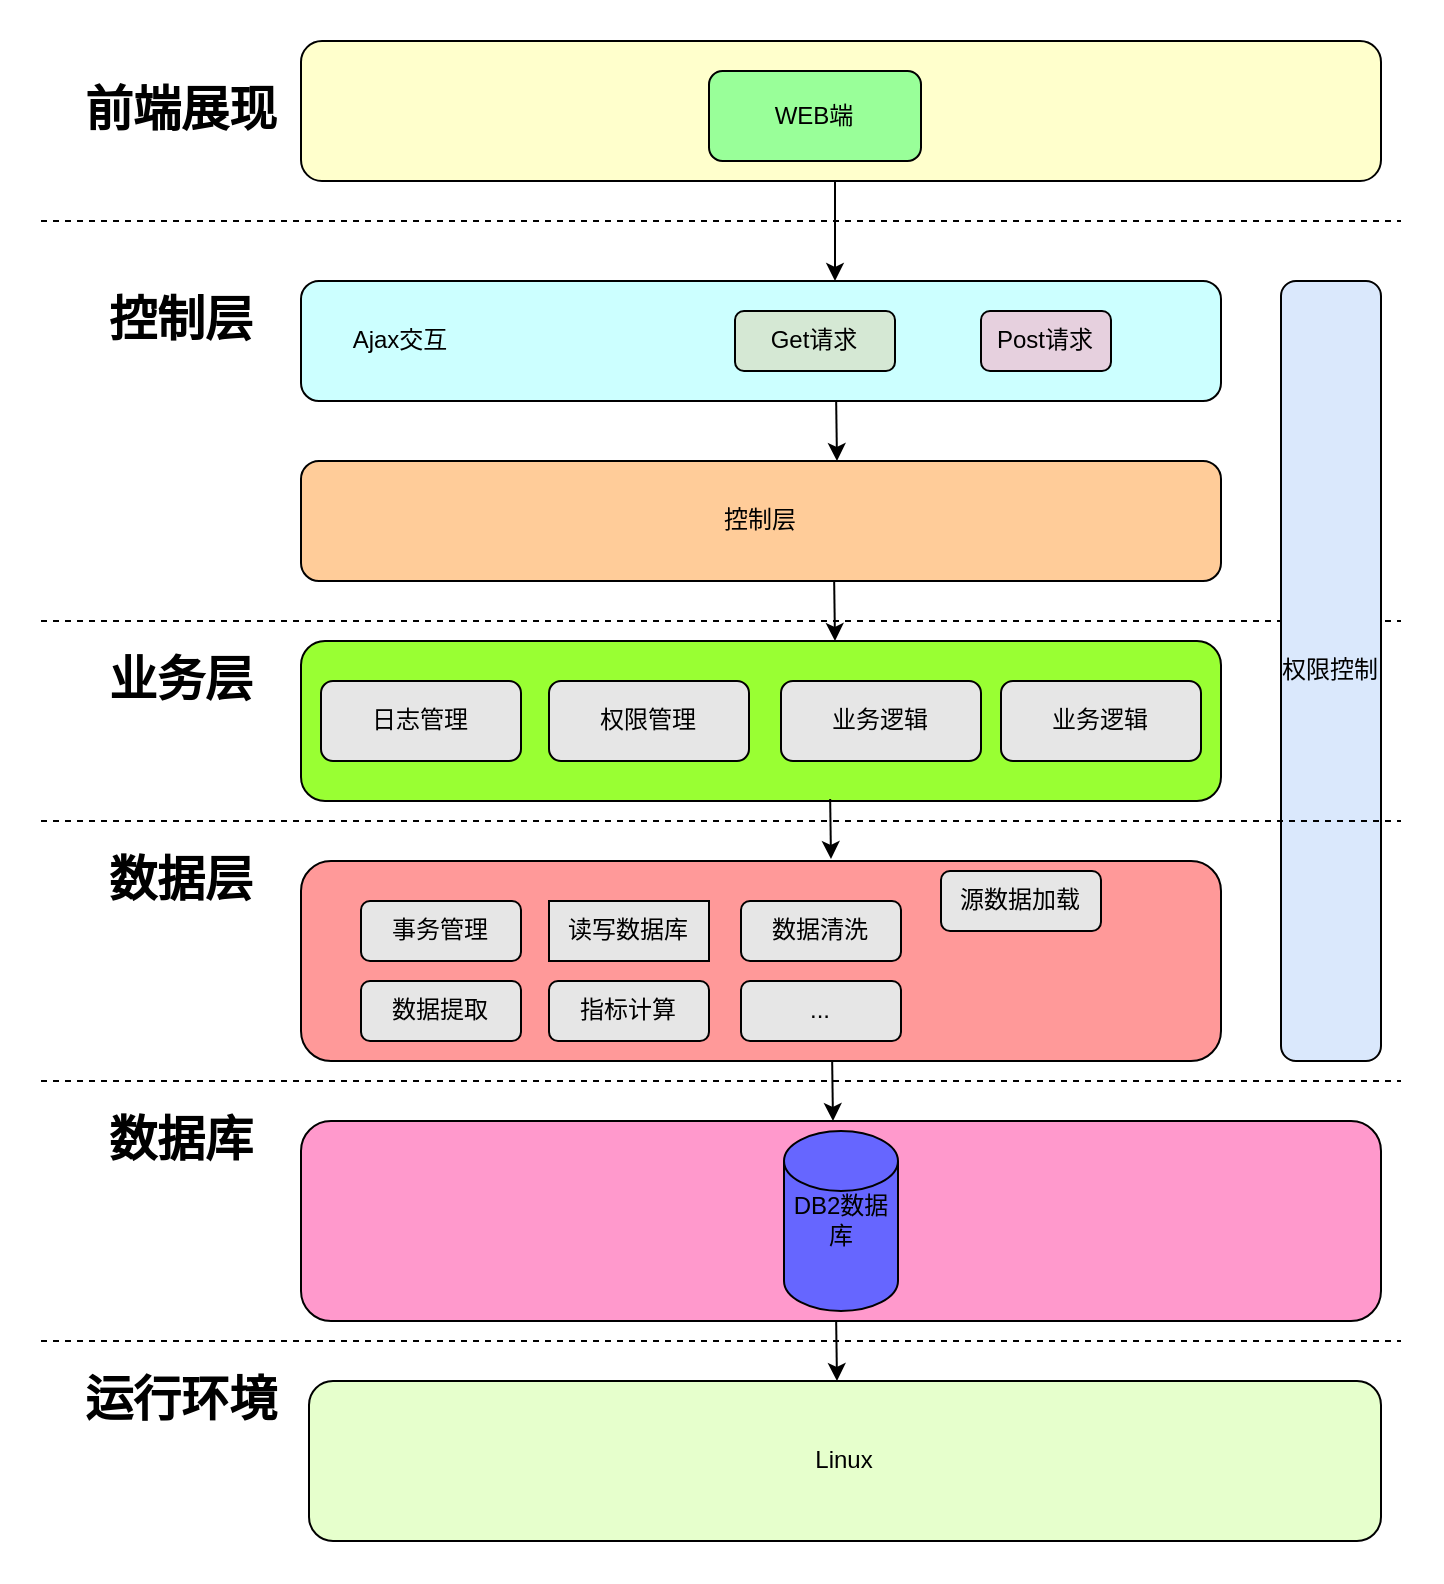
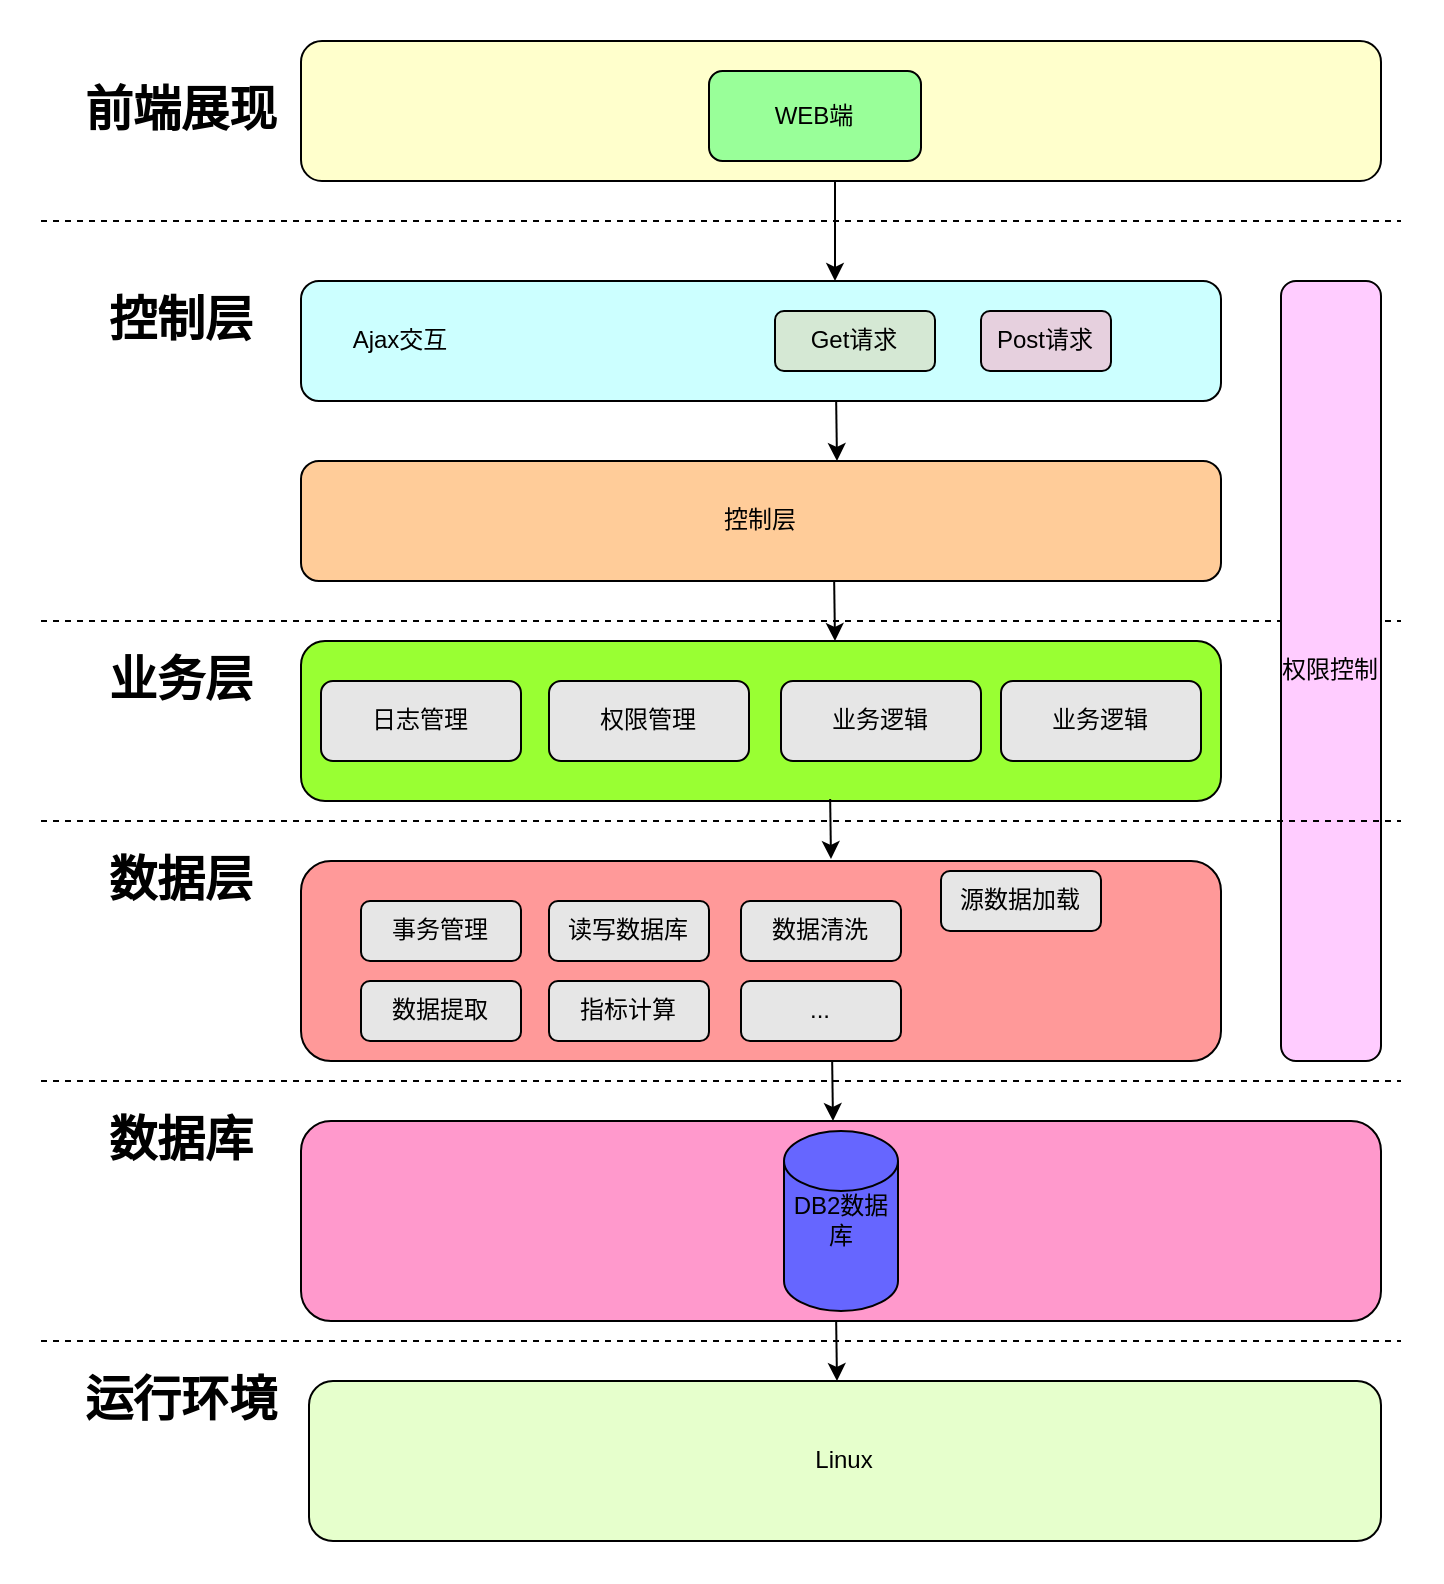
(815, 341) -> (855, 341)
(1331, 671) -> (1331, 671)
(629, 931) -> (629, 931)
